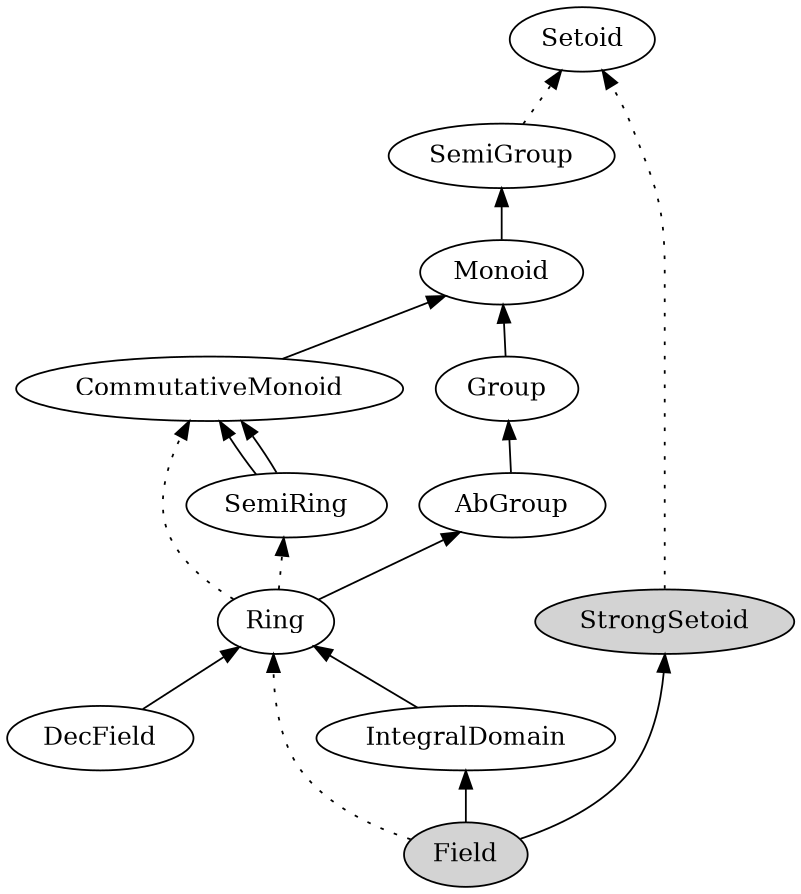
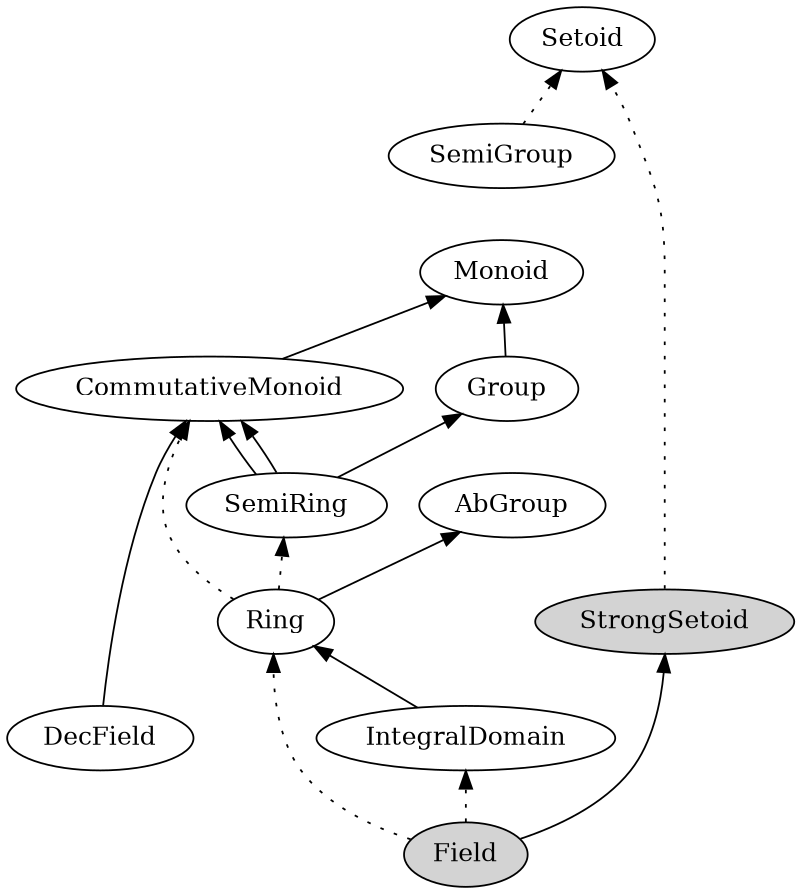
(502, 223) -> none
(510, 456) -> (392, 450)
(183, 683) -> (126, 567)
(466, 805) -> (466, 805)
